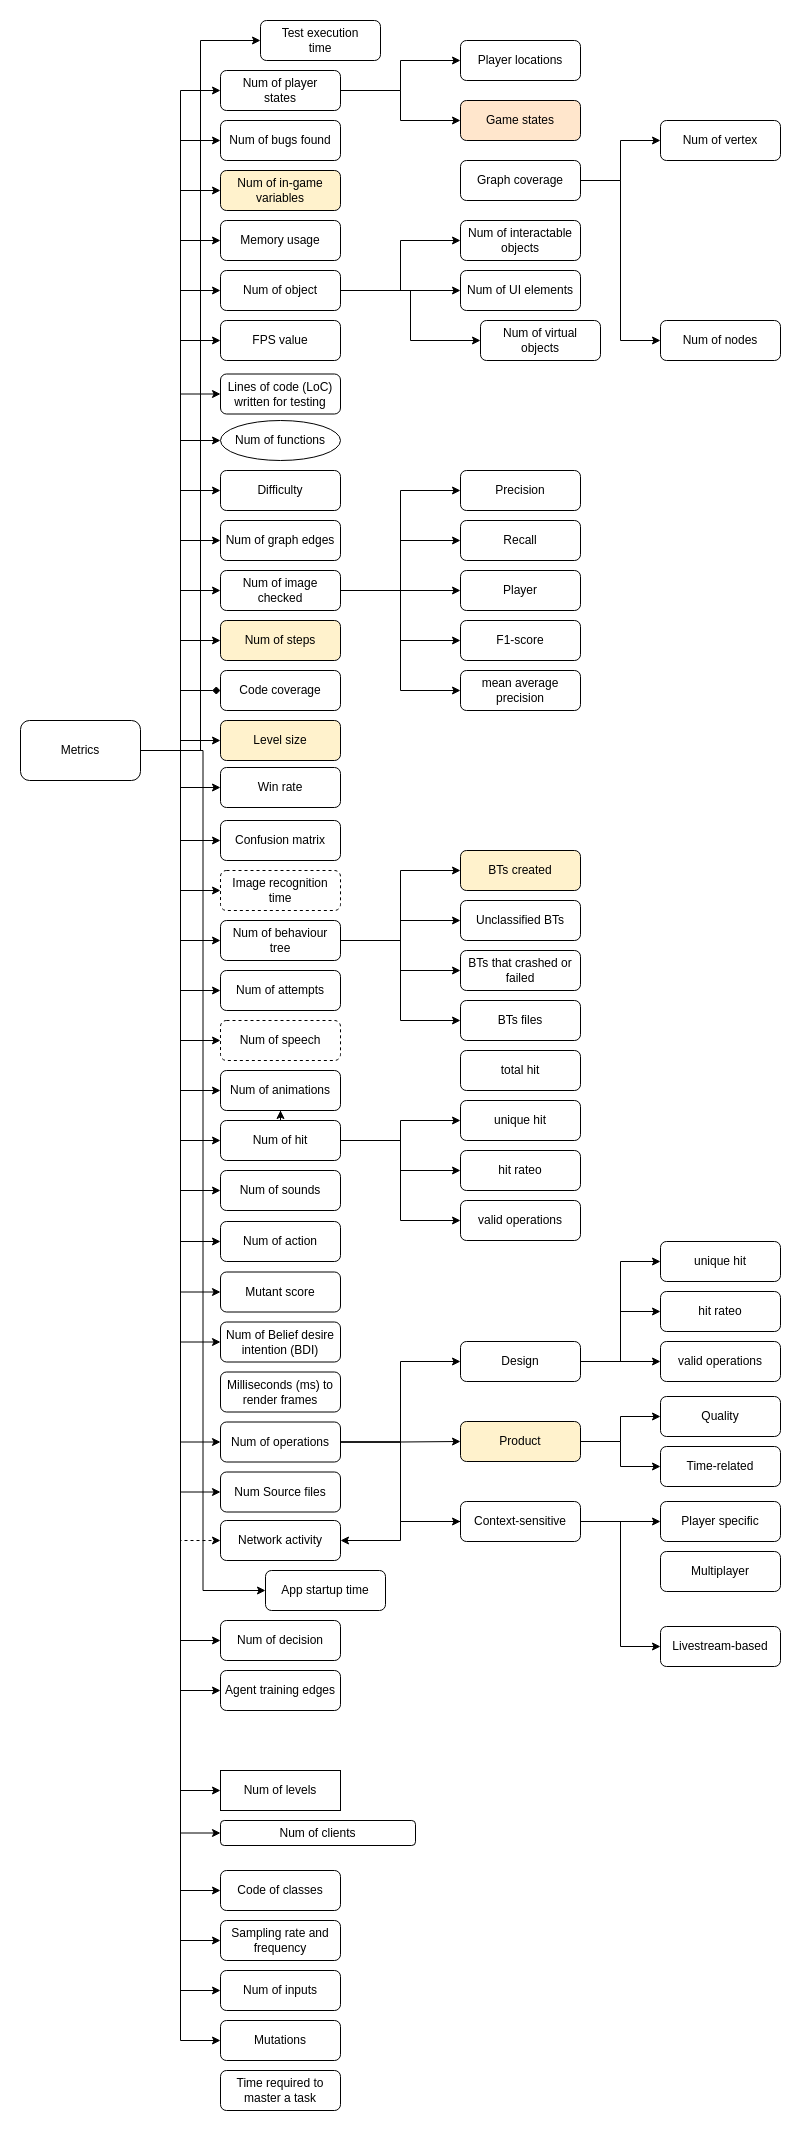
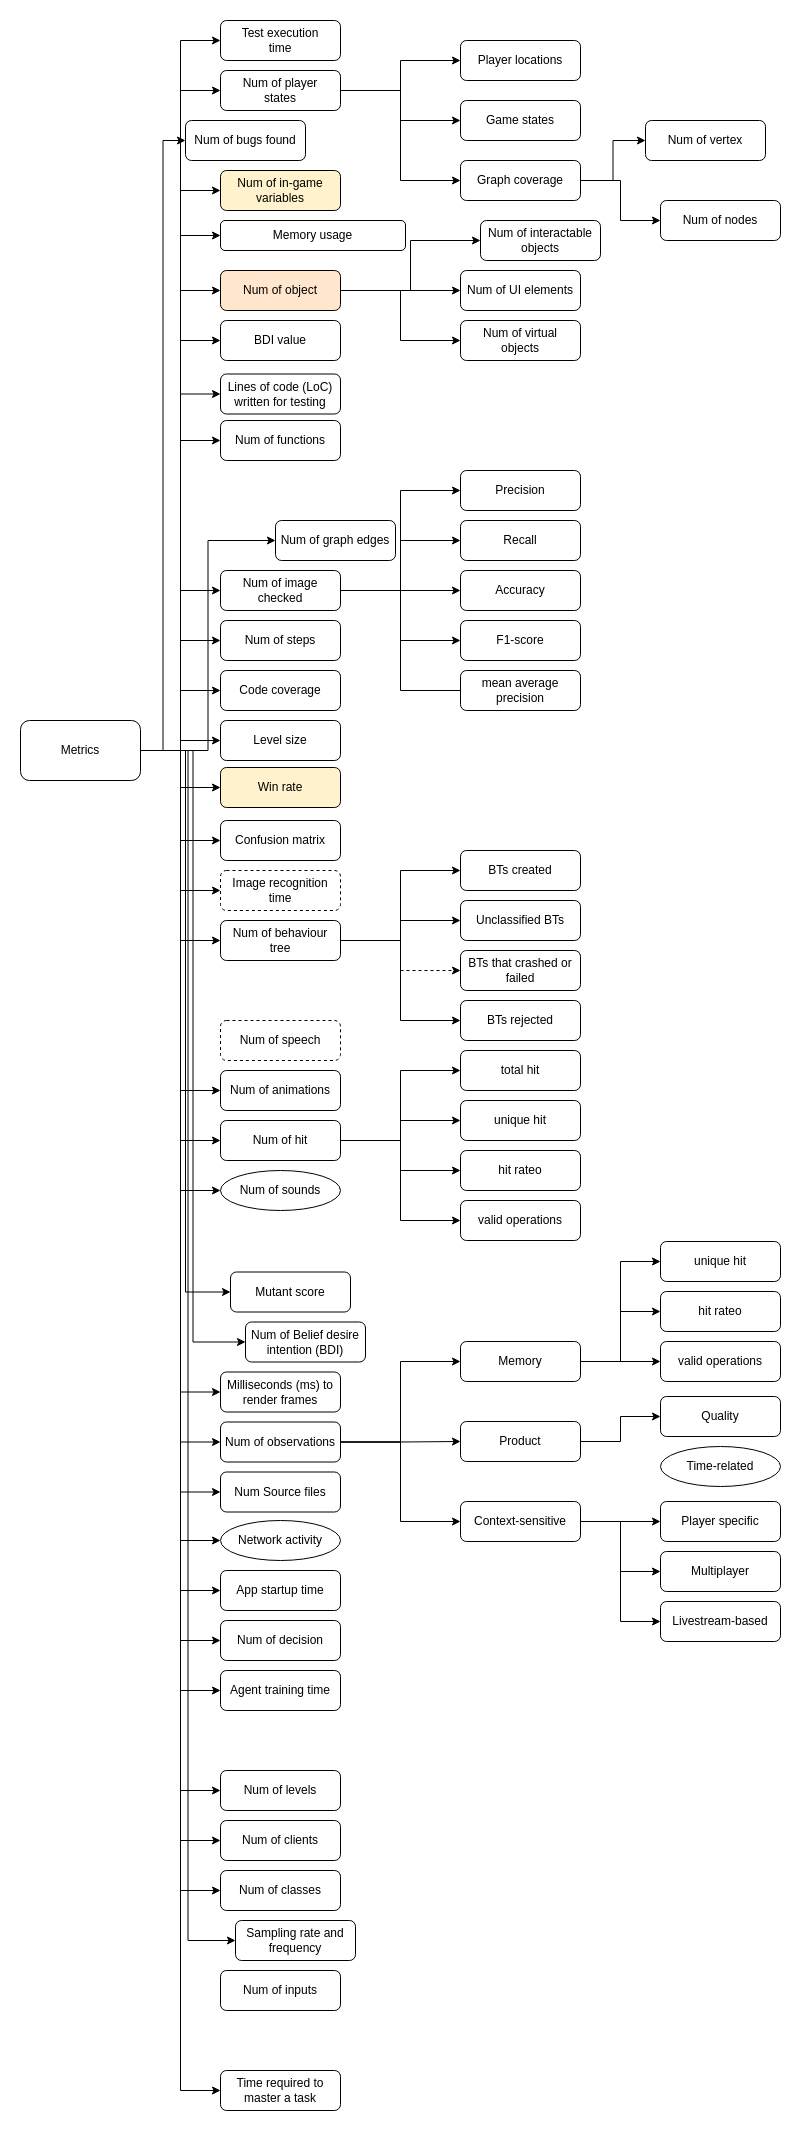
(321, 41) -> (281, 41)
(521, 121) -> (521, 121)
(281, 141) -> (246, 141)
(721, 141) -> (706, 141)
none -> (401, 178)
(281, 241) -> (313, 236)
(521, 241) -> (541, 241)
(281, 291) -> (281, 291)
(281, 341) -> (281, 341)
(541, 341) -> (521, 341)
(721, 341) -> (721, 221)
(281, 441) -> (281, 441)
(198, 491) -> none
(281, 491) -> none
(281, 541) -> (336, 541)
(521, 591) -> (521, 591)
(281, 641) -> (281, 641)
(206, 691) -> (206, 691)
(452, 691) -> (455, 691)
(281, 741) -> (281, 741)
(281, 788) -> (281, 788)
(521, 871) -> (521, 871)
(428, 971) -> (428, 971)
(198, 991) -> none
(281, 991) -> none
(521, 1021) -> (521, 1021)
(198, 1041) -> none
(281, 1116) -> (403, 1071)
(281, 1191) -> (281, 1191)
(198, 1242) -> none
(281, 1242) -> none
(281, 1292) -> (291, 1292)
(281, 1342) -> (306, 1342)
(521, 1362) -> (521, 1362)
none -> (198, 1392)
(521, 1442) -> (521, 1442)
(281, 1443) -> (281, 1443)
(626, 1467) -> none
(721, 1467) -> (721, 1467)
(198, 1541) -> (198, 1541)
(281, 1541) -> (281, 1541)
(382, 1541) -> (638, 1572)
(326, 1591) -> (281, 1591)
(721, 1647) -> (721, 1622)
(281, 1691) -> (281, 1691)
(281, 1791) -> (281, 1791)
(318, 1833) -> (281, 1841)
(281, 1891) -> (281, 1891)
(281, 1941) -> (296, 1941)
(198, 1991) -> none
(198, 2041) -> none
(281, 2041) -> none
none -> (181, 2083)
